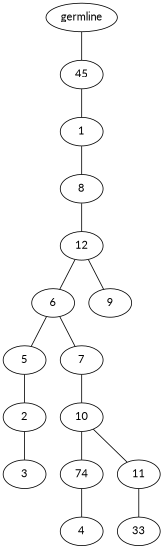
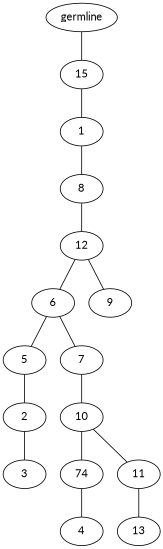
(82, 75) -> (82, 75)
(139, 531) -> (139, 531)
